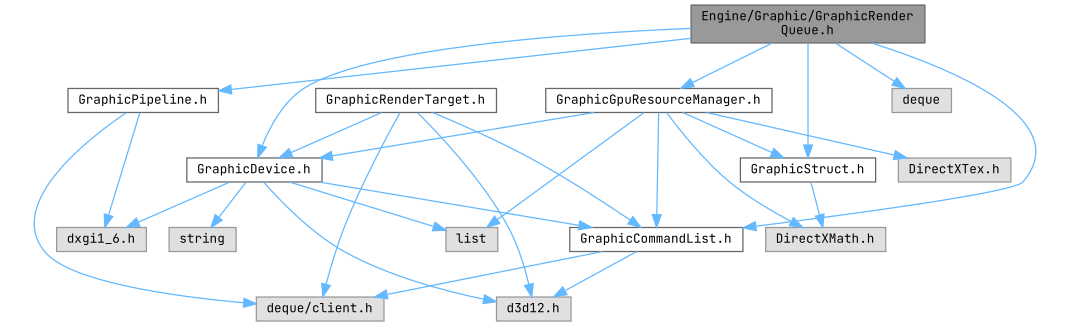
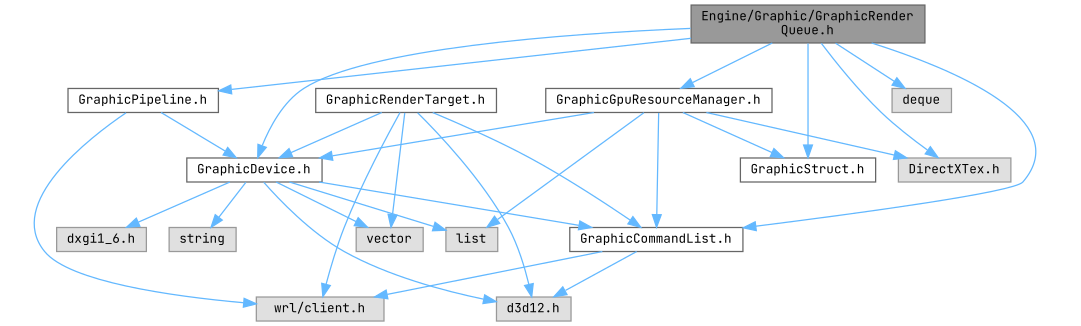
none -> (870, 101)
(124, 164) -> (193, 132)
none -> (390, 240)
(826, 240) -> none
(320, 309) -> (320, 309)
